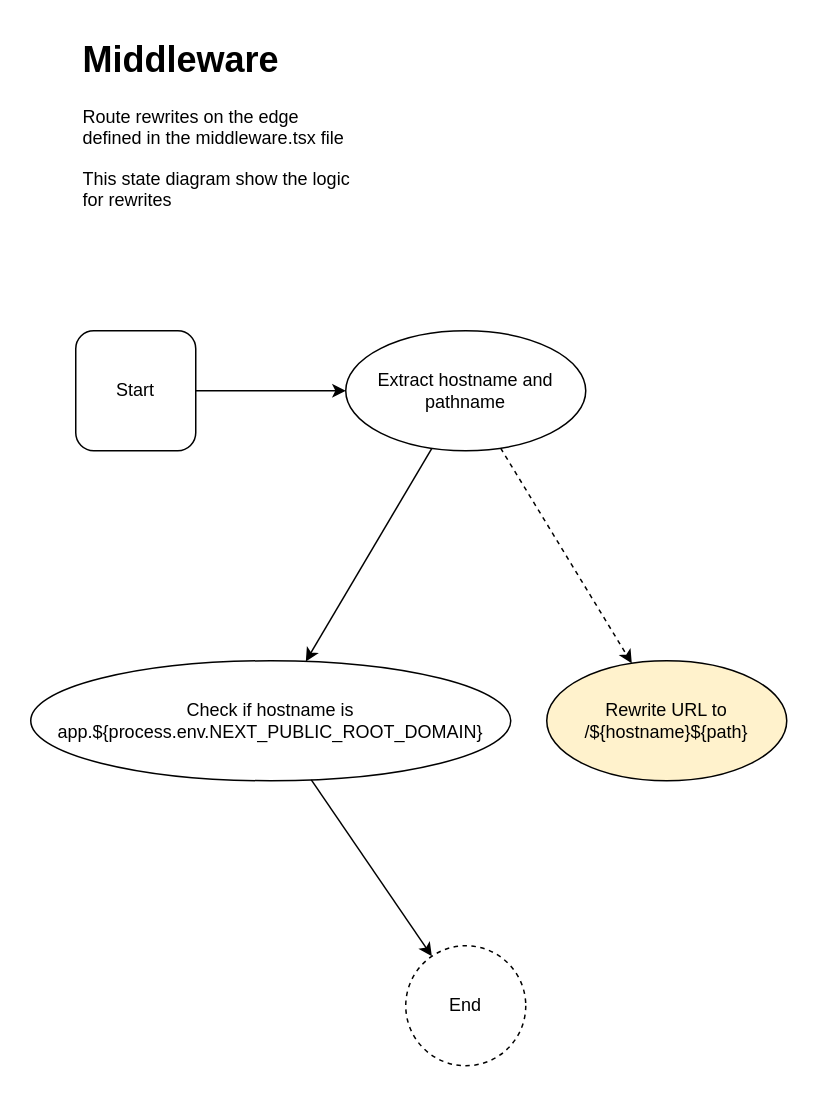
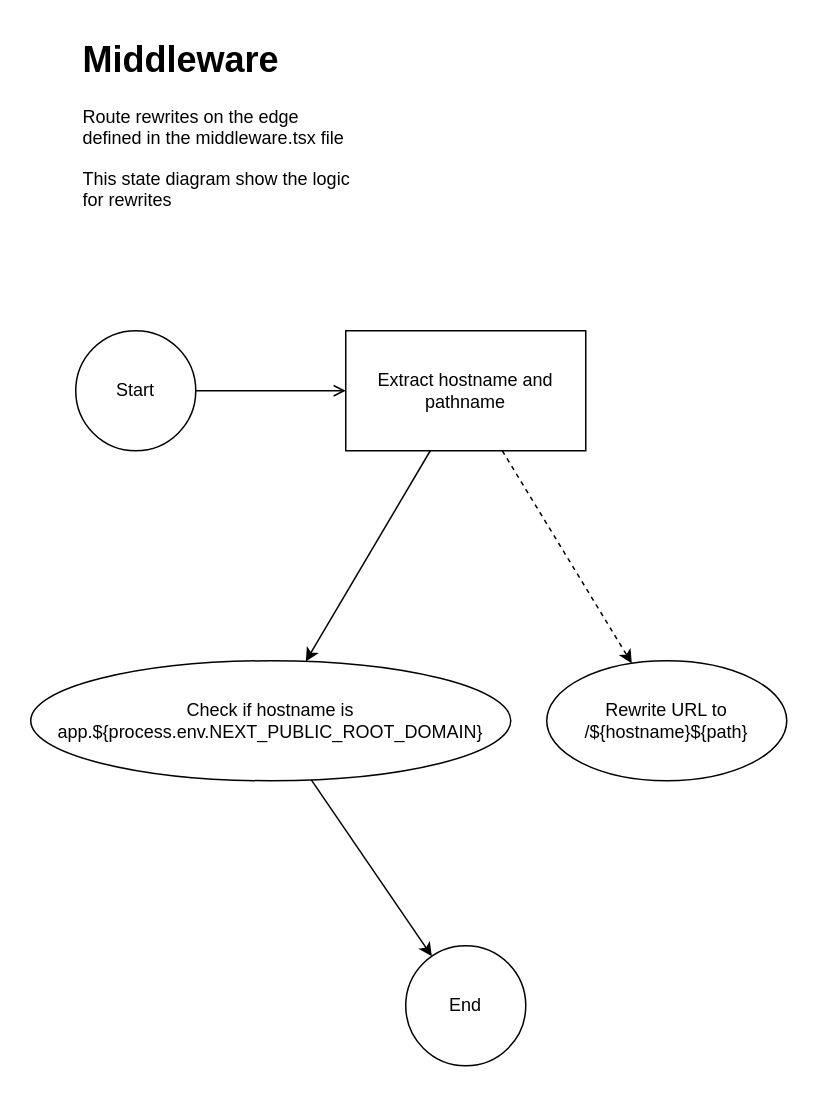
(136, 391) -> (136, 391)
(334, 391) -> (336, 391)
(466, 391) -> (466, 391)
(667, 721) -> (667, 721)
(466, 1006) -> (466, 1006)
